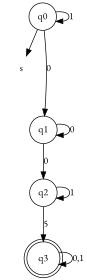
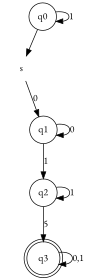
(46, 70) -> (31, 96)
(46, 161) -> (46, 161)
